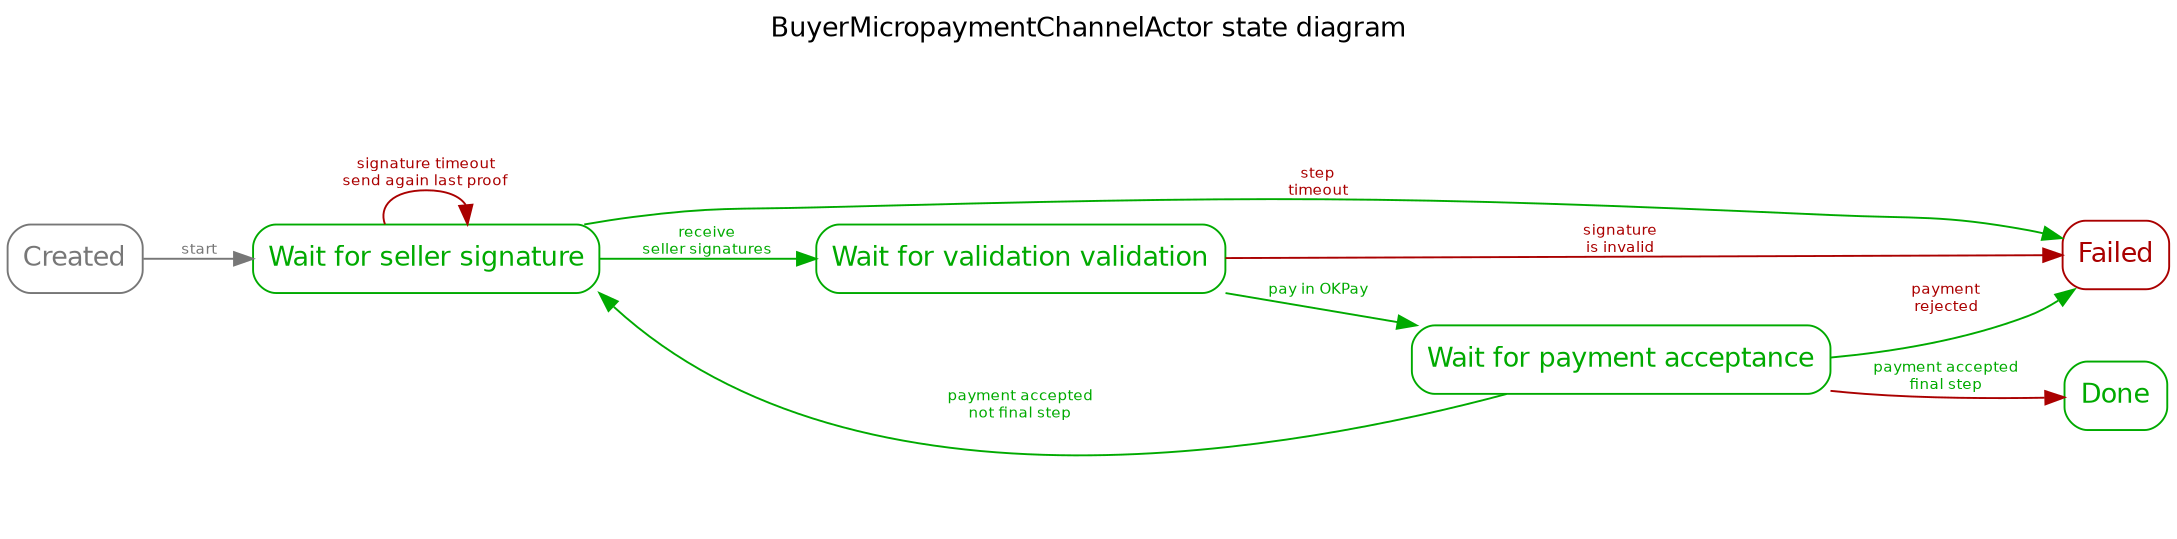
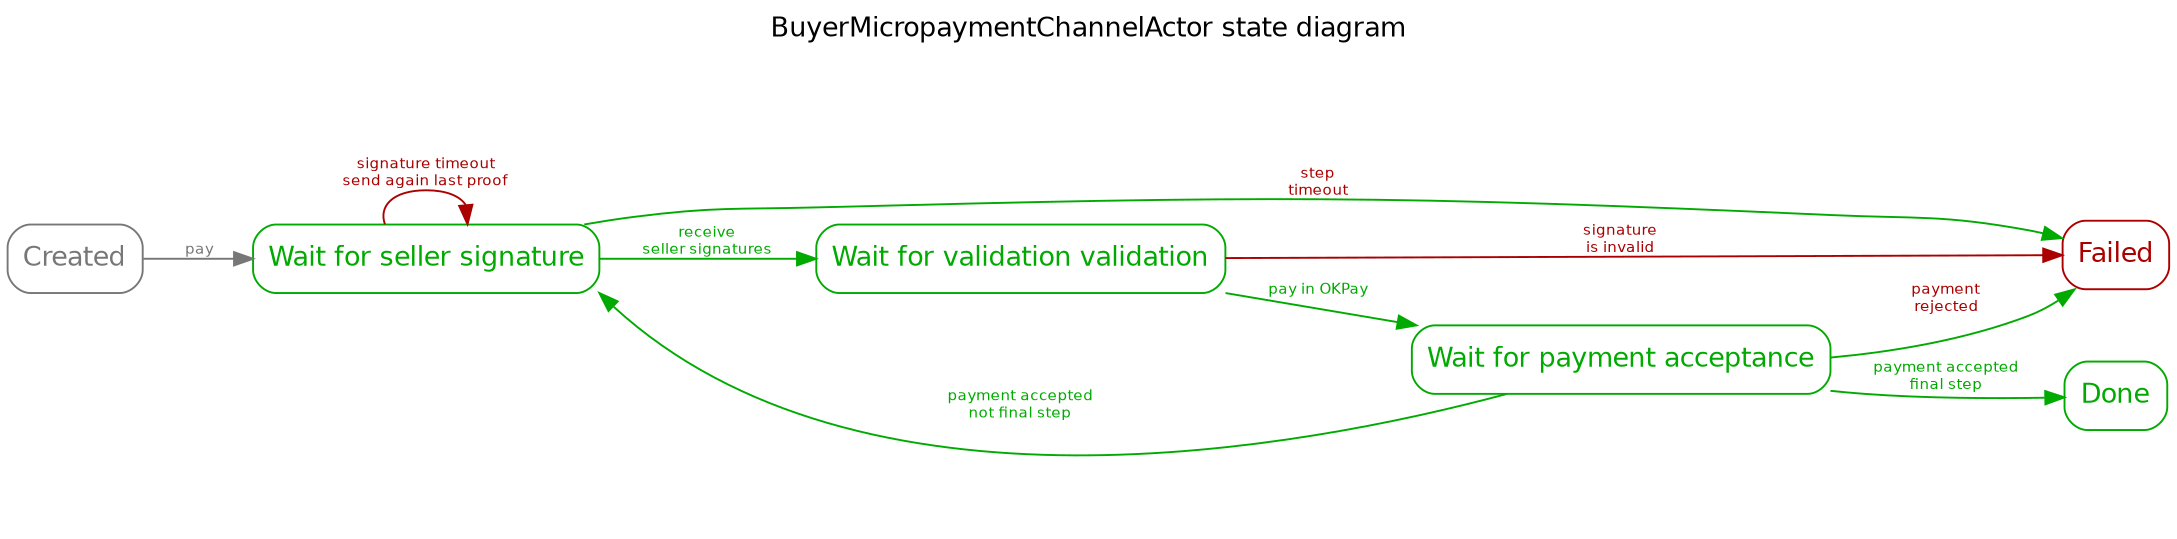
(198, 250) -> (198, 250)
(1938, 397) -> (1938, 397)
